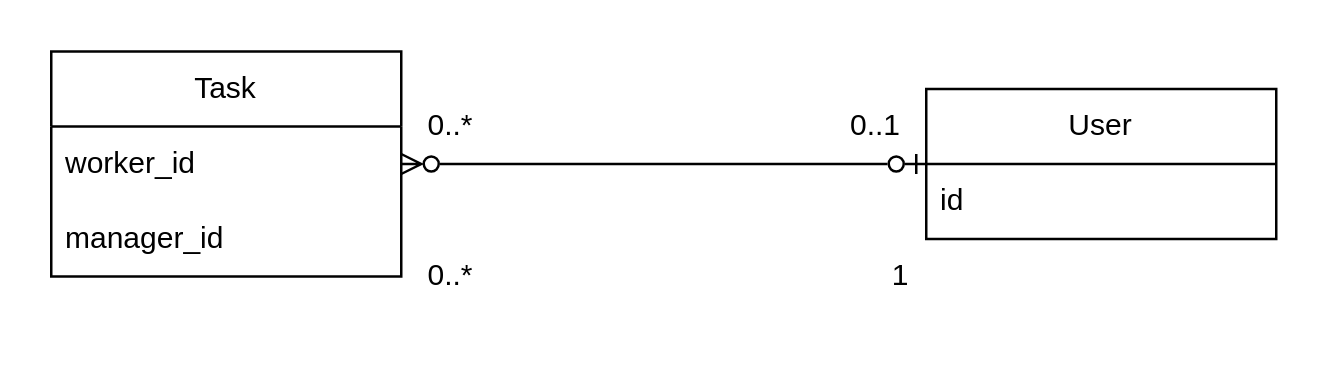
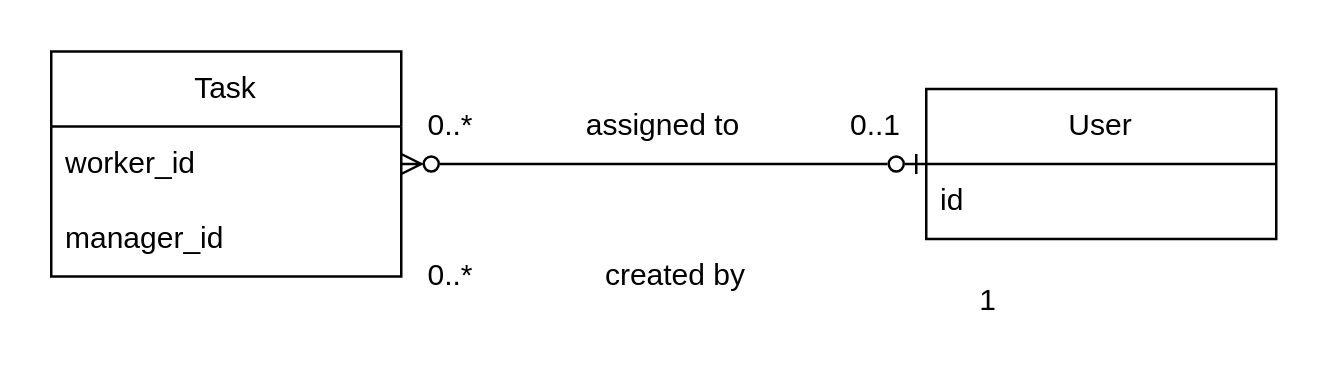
none -> (664, 126)
none -> (676, 276)
(901, 276) -> (989, 301)
